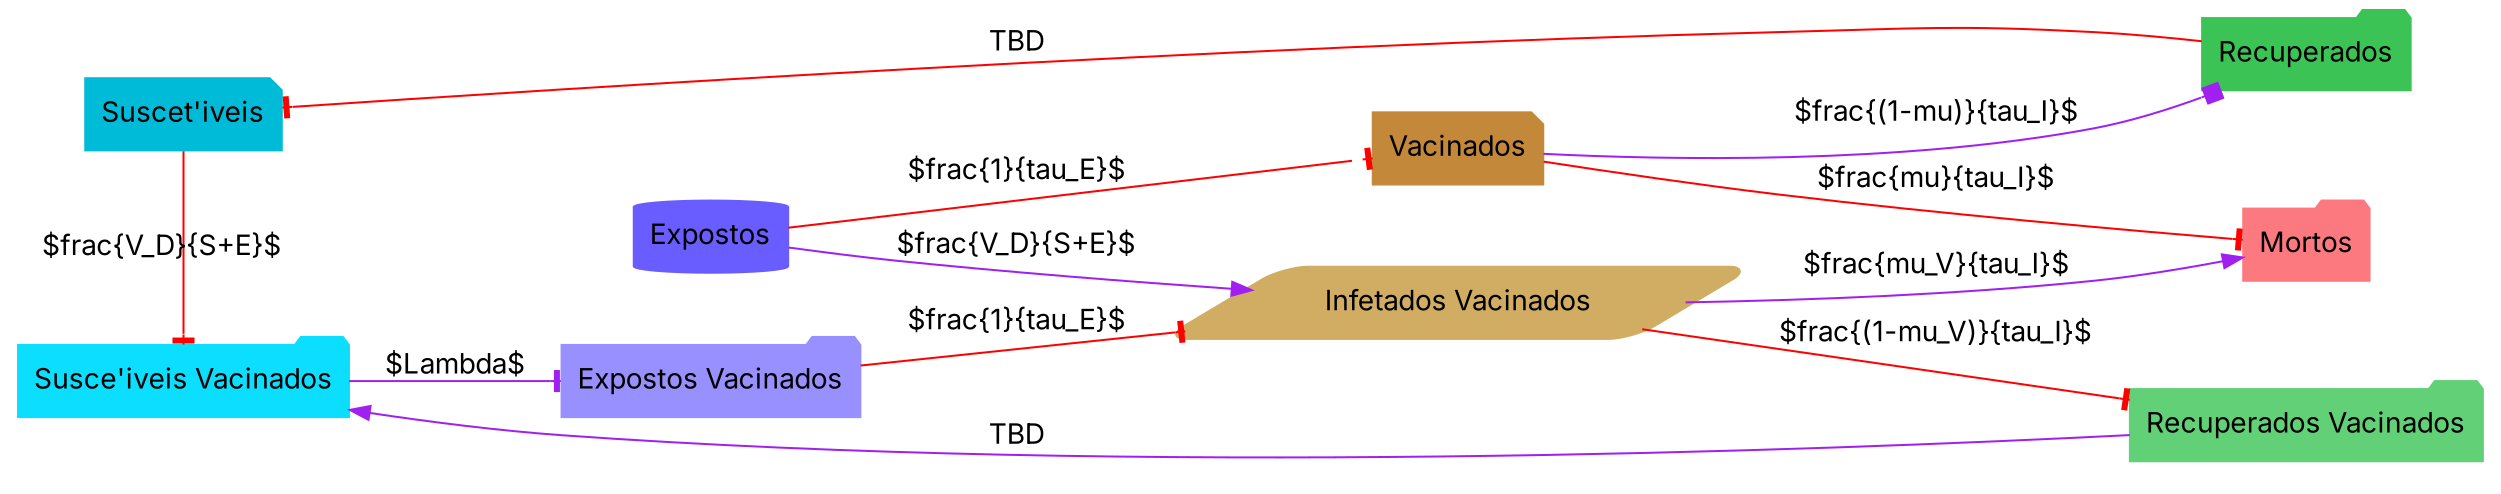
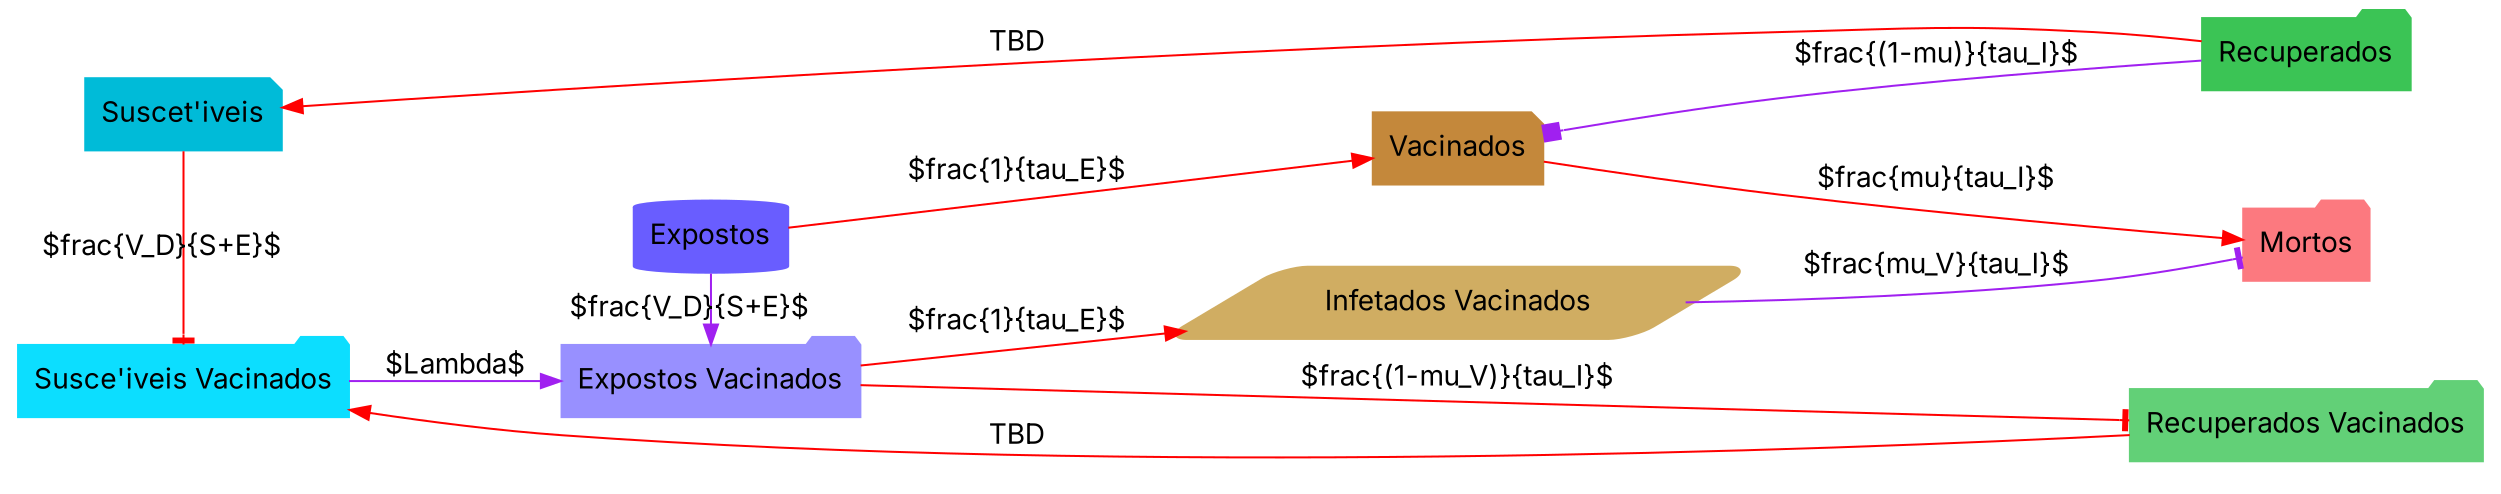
(1247, 52) -> (1247, 52)
(1875, 153) -> (1882, 87)
(1070, 194) -> (1070, 194)
(1887, 207) -> (1887, 207)
(1010, 271) -> (711, 299)
(1960, 292) -> (1960, 292)
(1018, 349) -> (1018, 349)
(1881, 364) -> (1490, 403)
(450, 381) -> (450, 381)
(1249, 457) -> (1249, 457)
